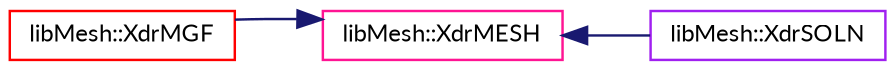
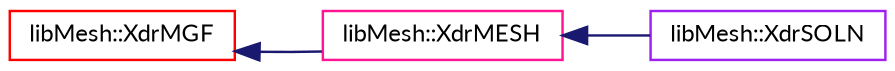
(266, 19) -> (291, 52)
